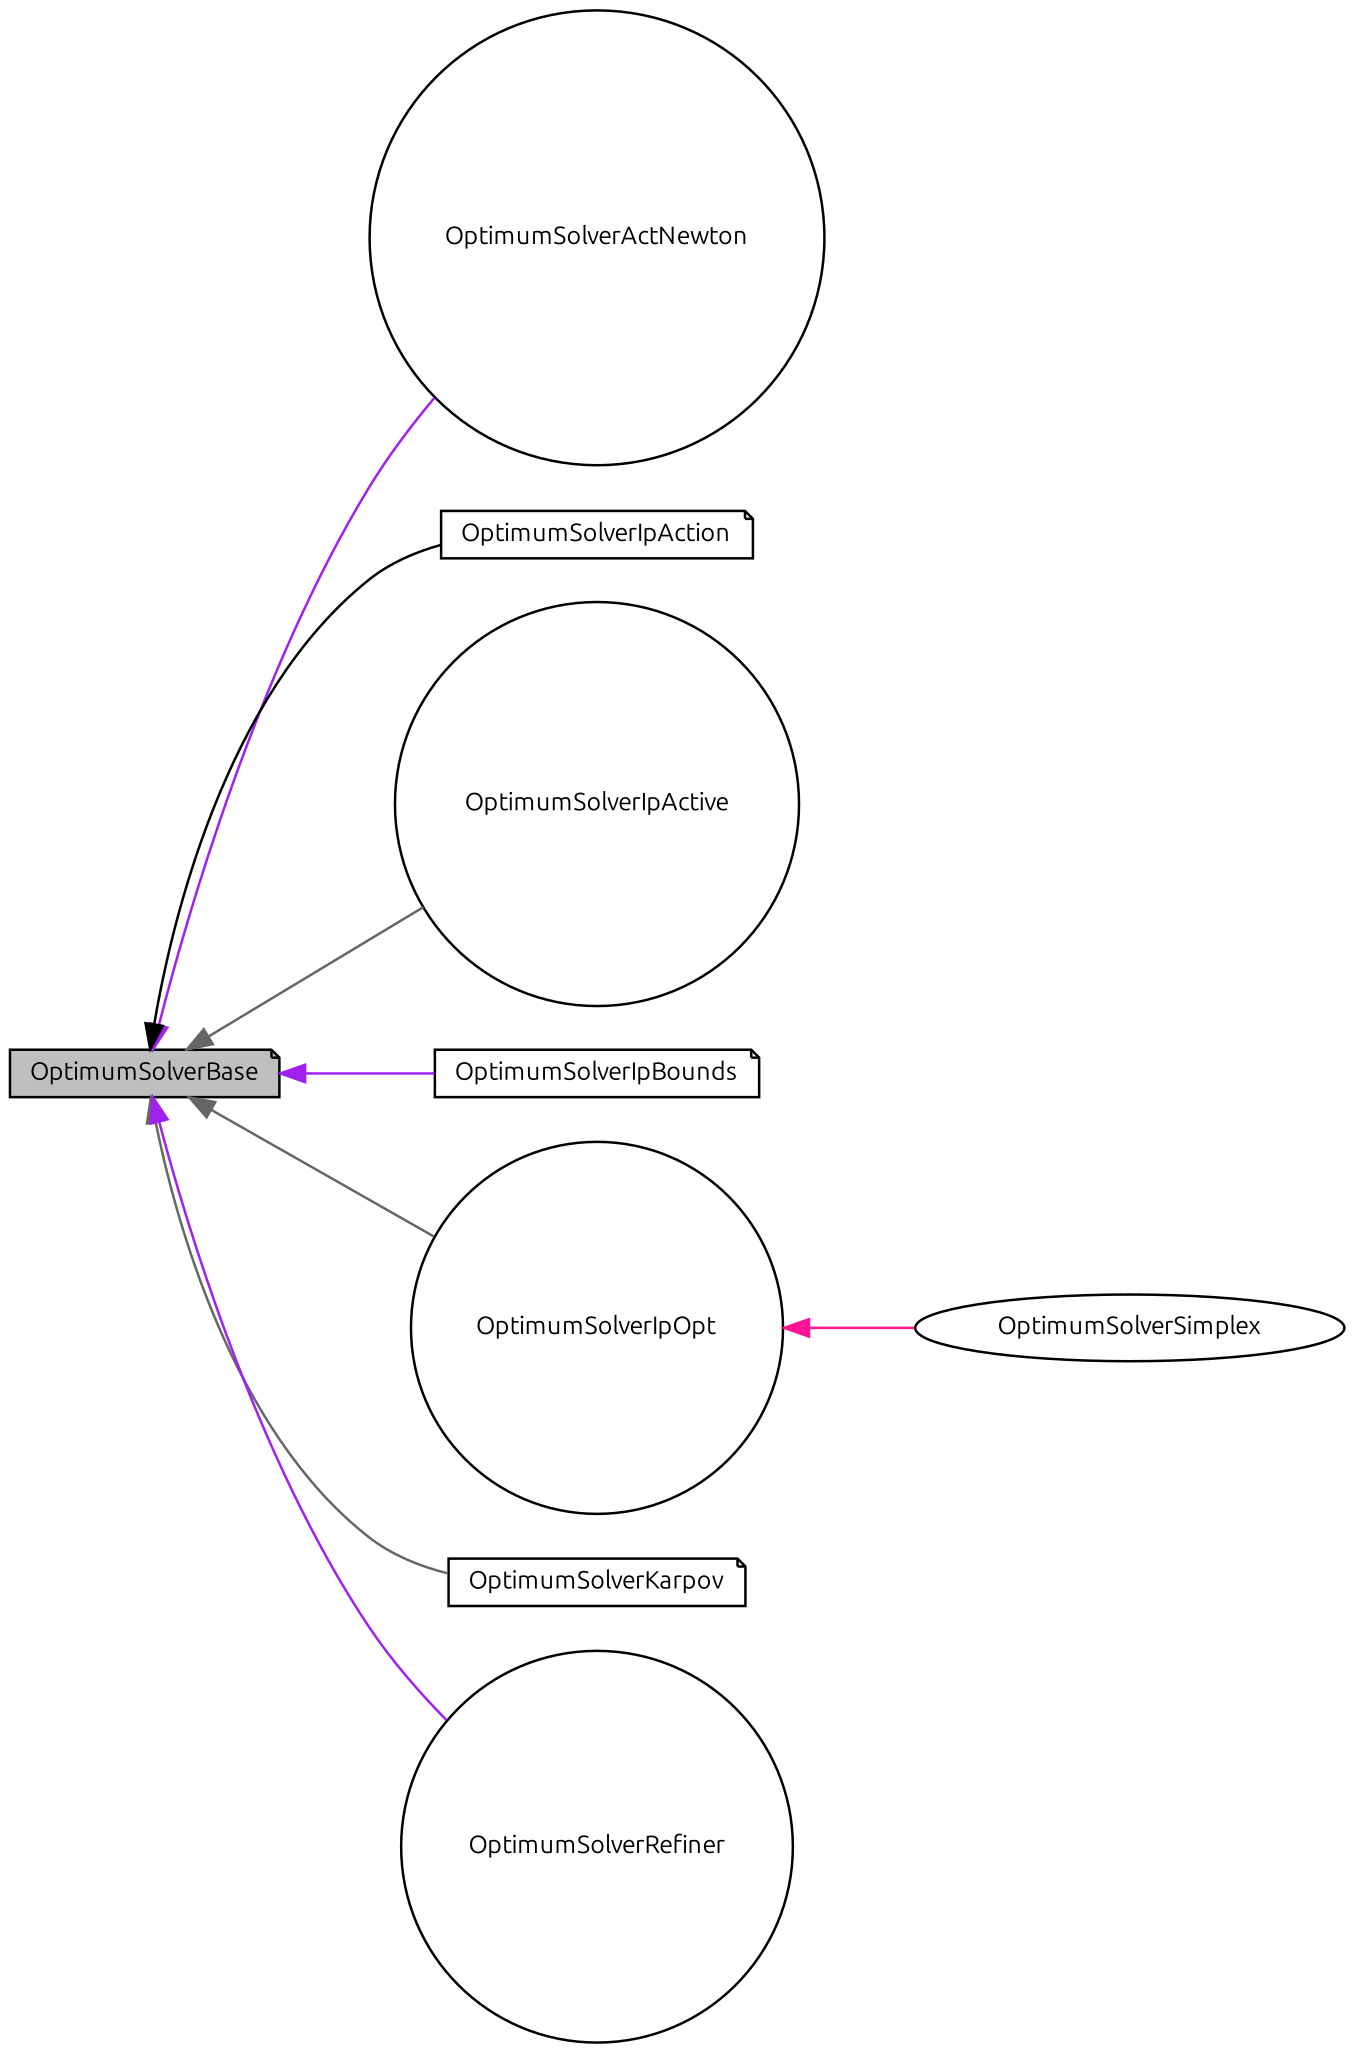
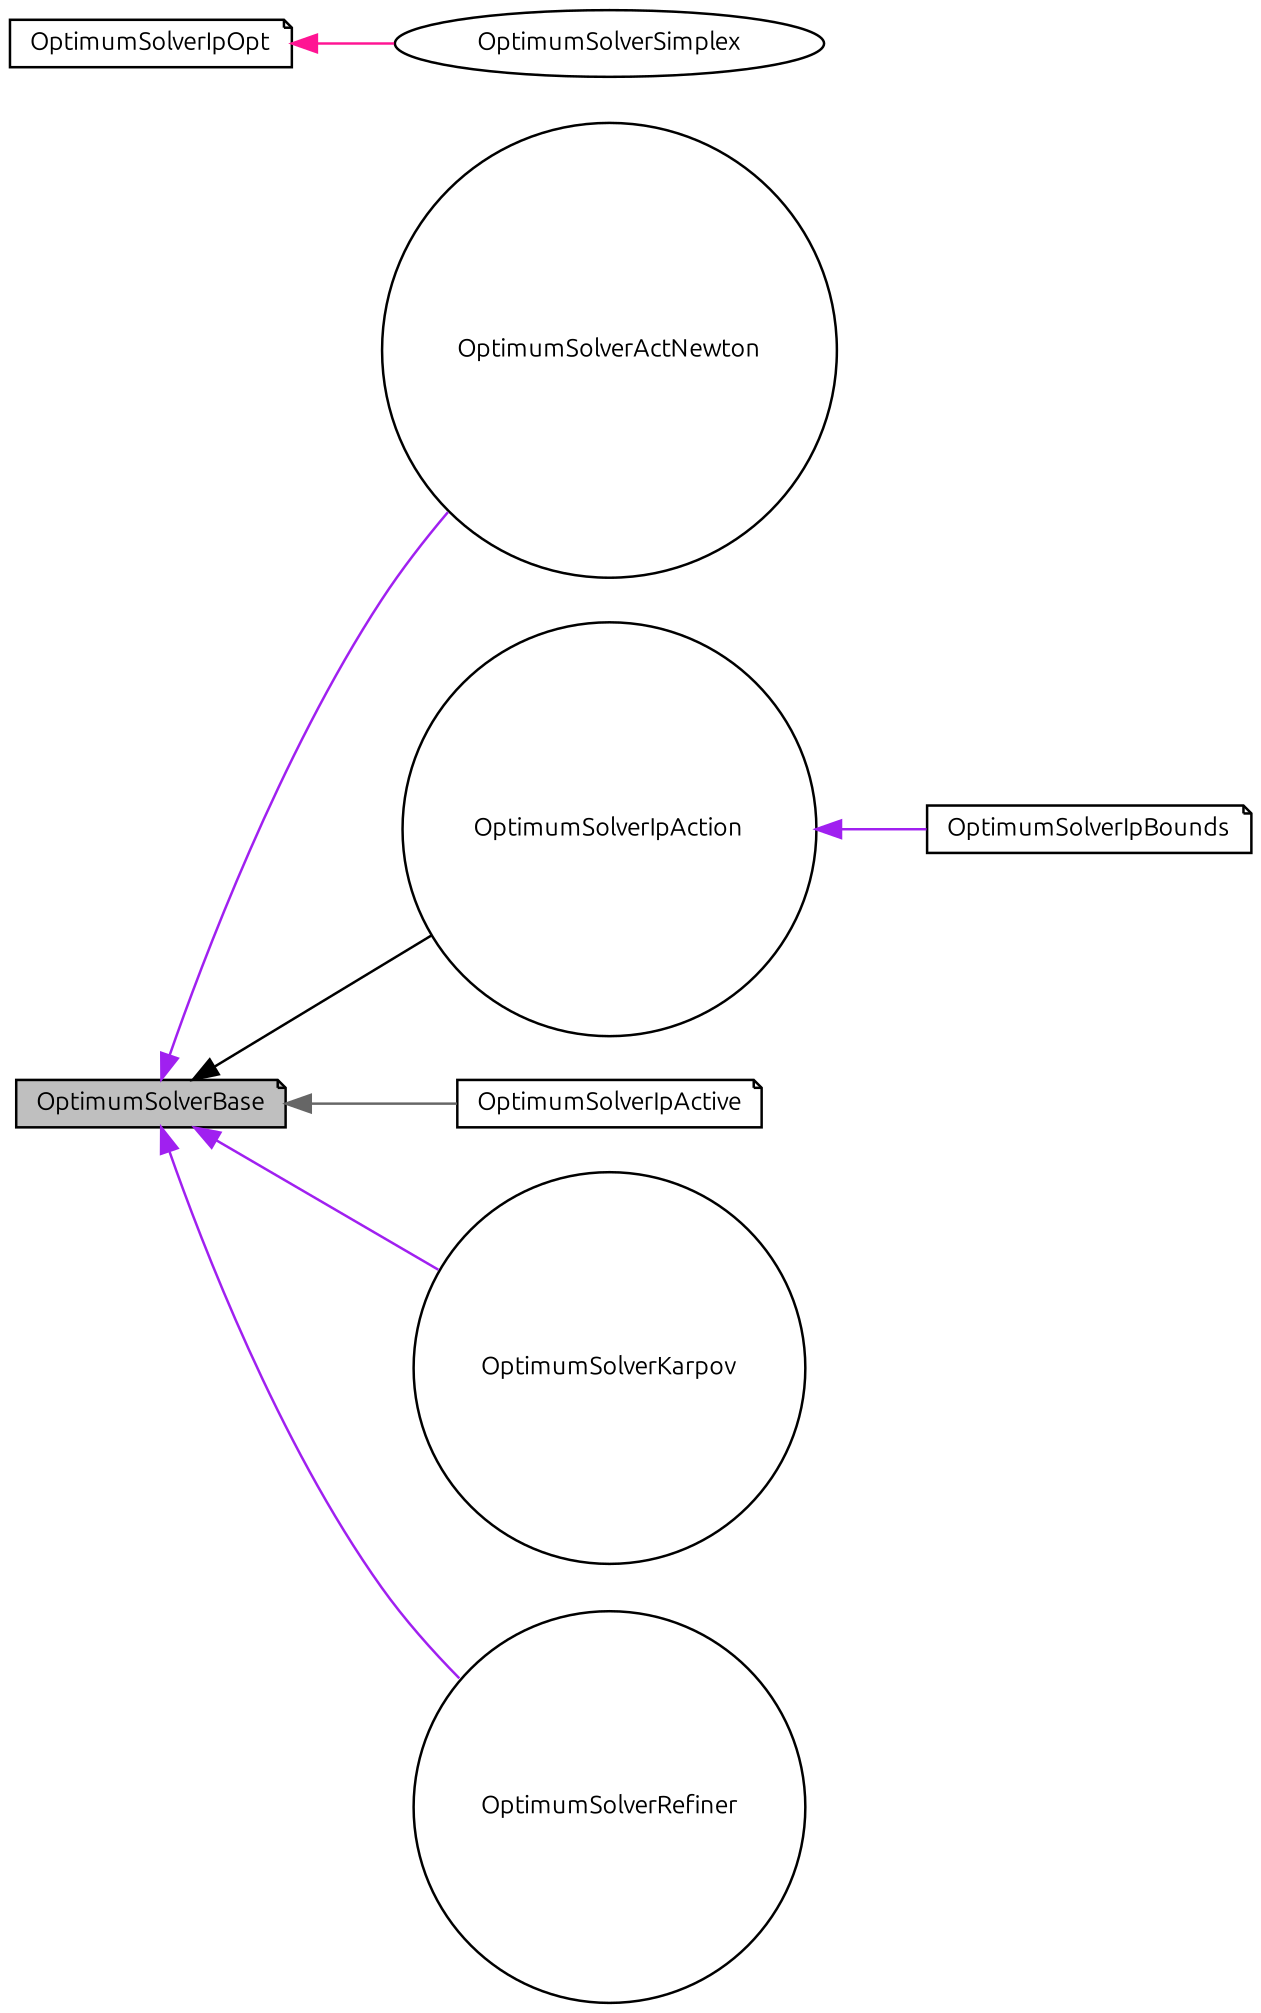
(597, 535) -> (609, 829)
(597, 804) -> (609, 1104)
(370, 1073) -> (884, 829)
(323, 1173) -> none
(597, 1328) -> (151, 43)
(294, 1458) -> (327, 1205)
(597, 1582) -> (609, 1368)
